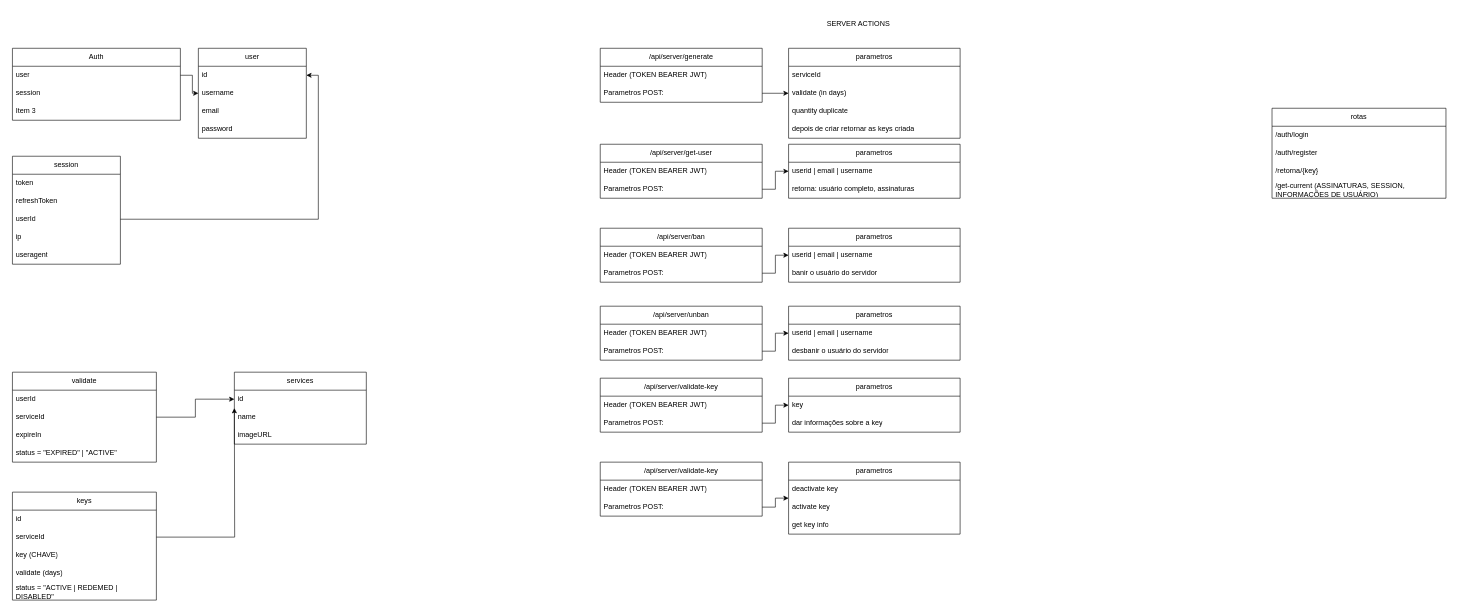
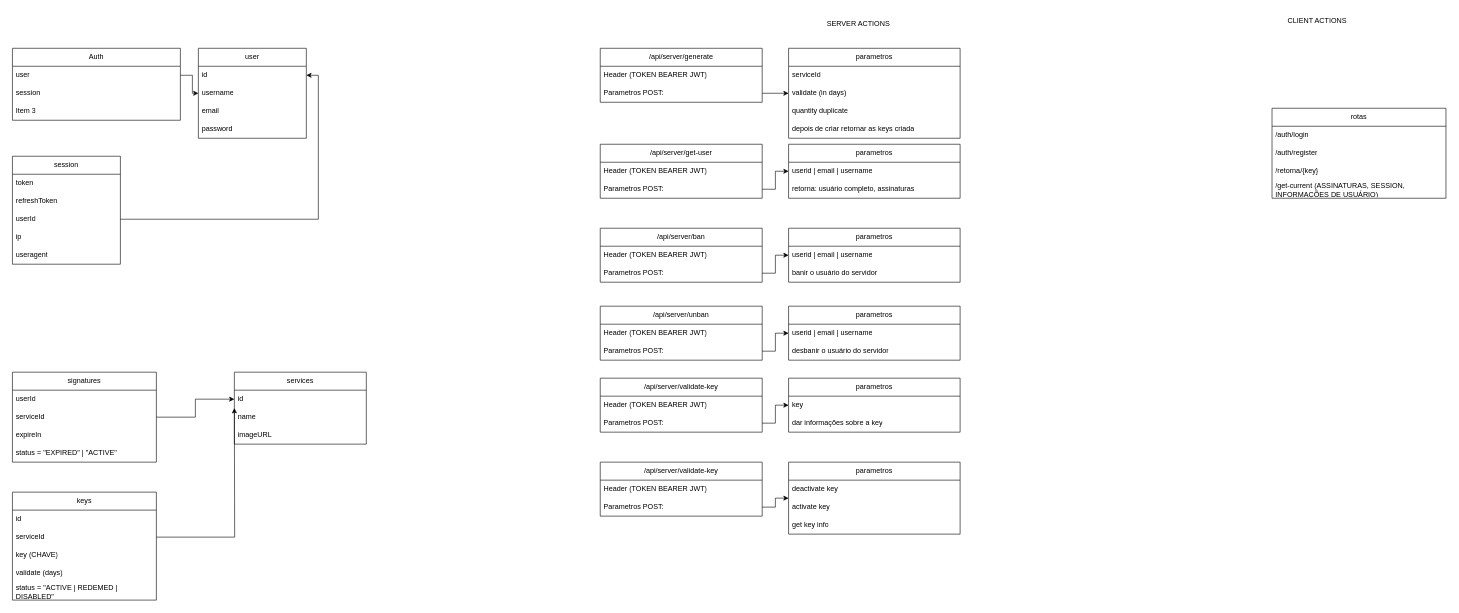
none -> (1317, 21)
(84, 381) -> (84, 381)
